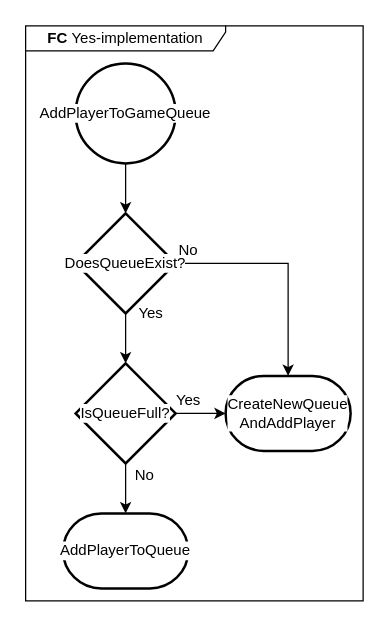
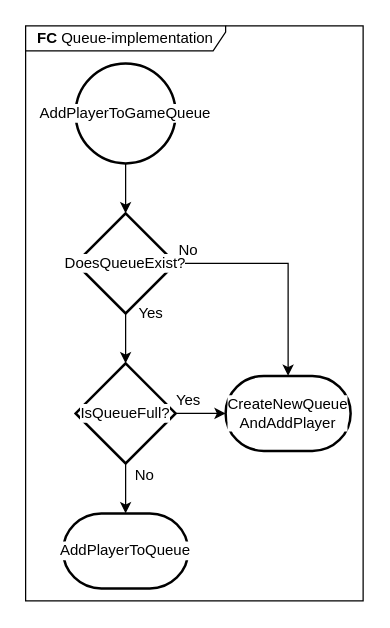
(126, 38) -> (126, 38)
